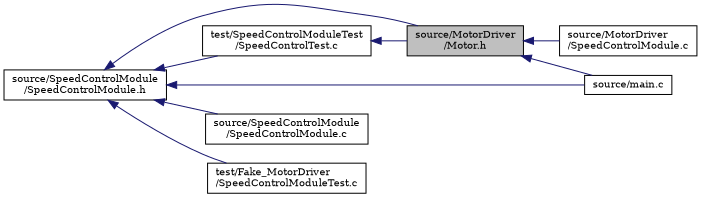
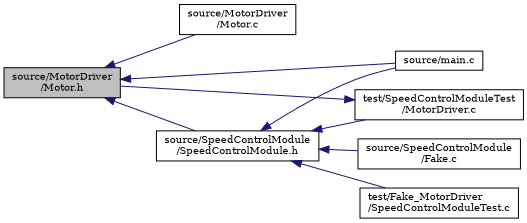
(259, 5) -> (155, 116)
(287, 41) -> (439, 105)
(628, 41) -> (238, 20)
(287, 129) -> (439, 154)
